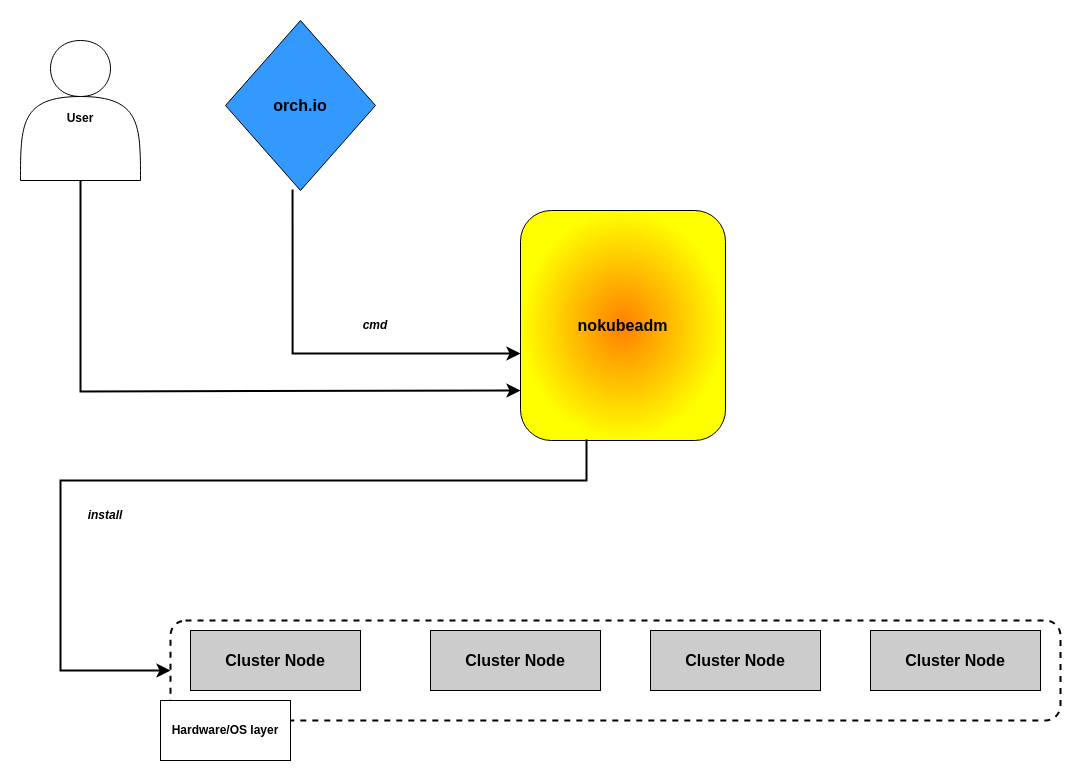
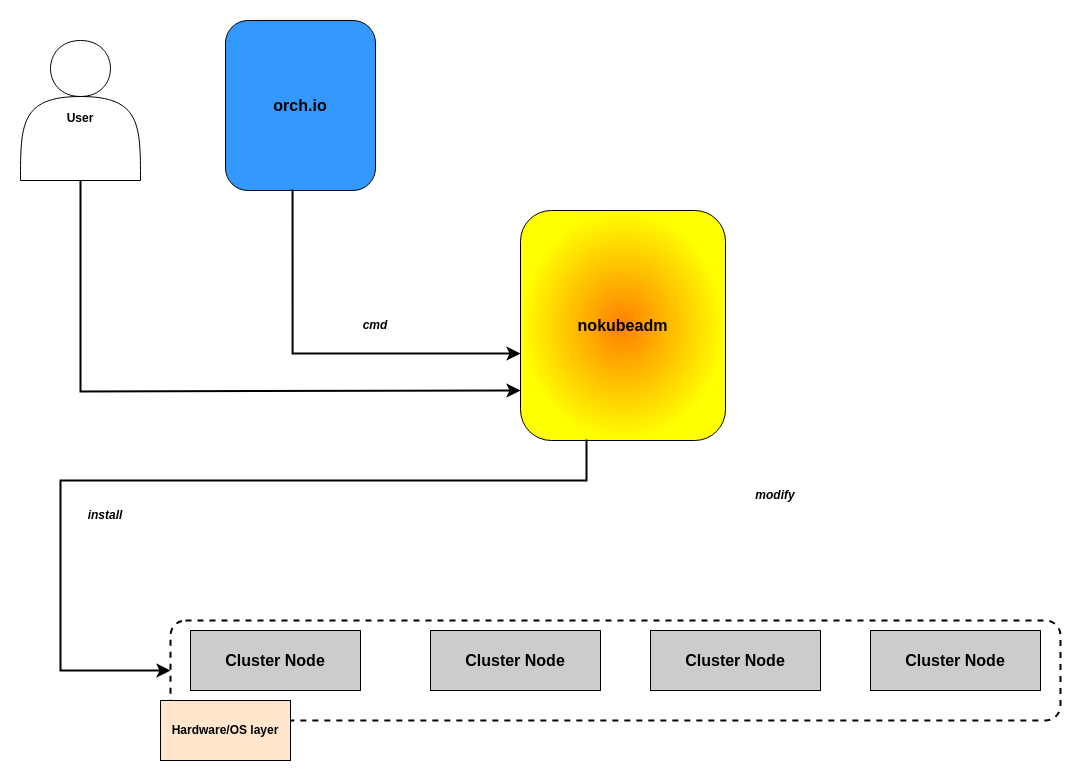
(301, 106) -> (301, 106)
none -> (776, 496)
(226, 731) -> (226, 731)
